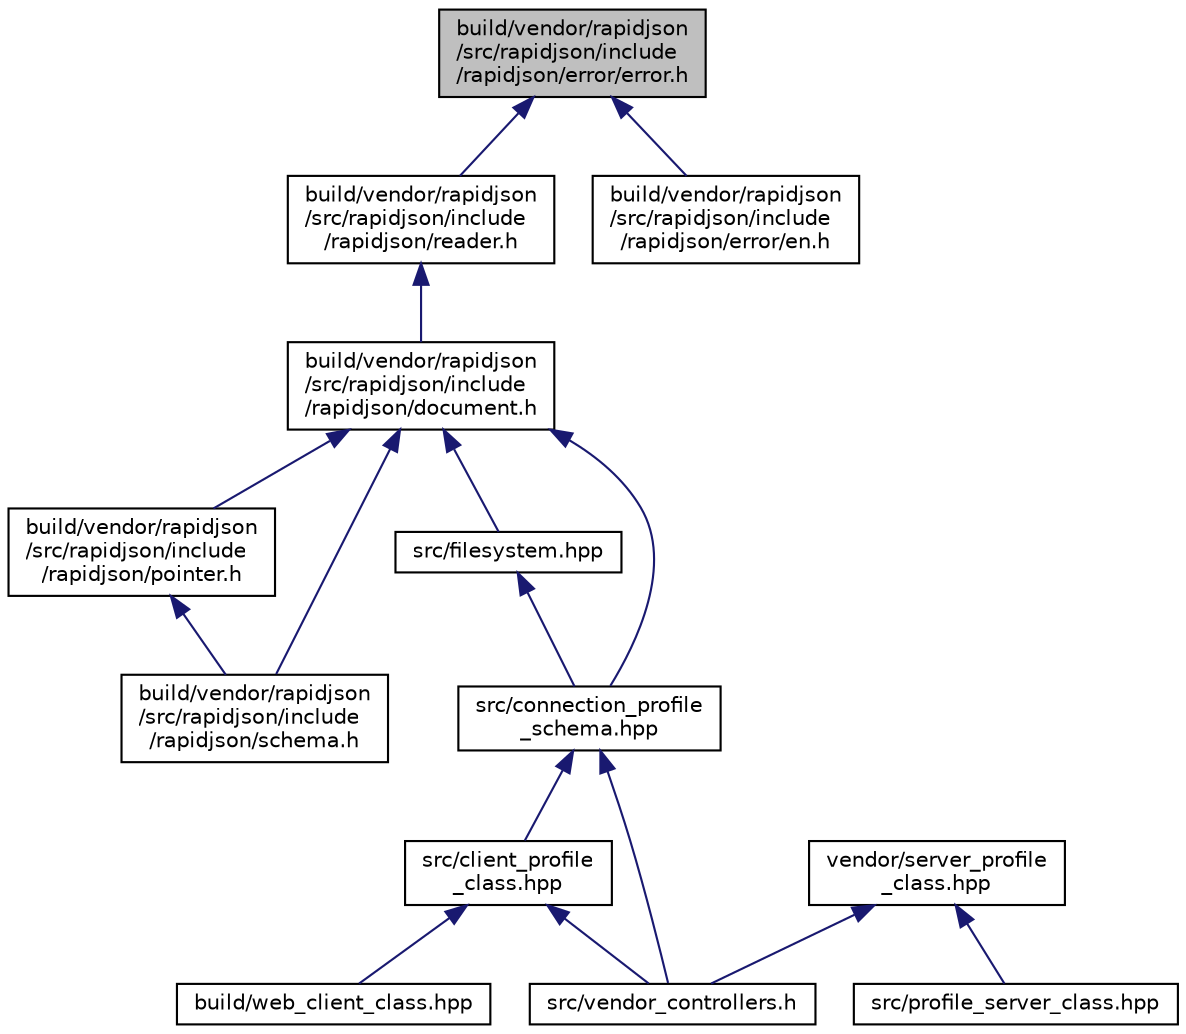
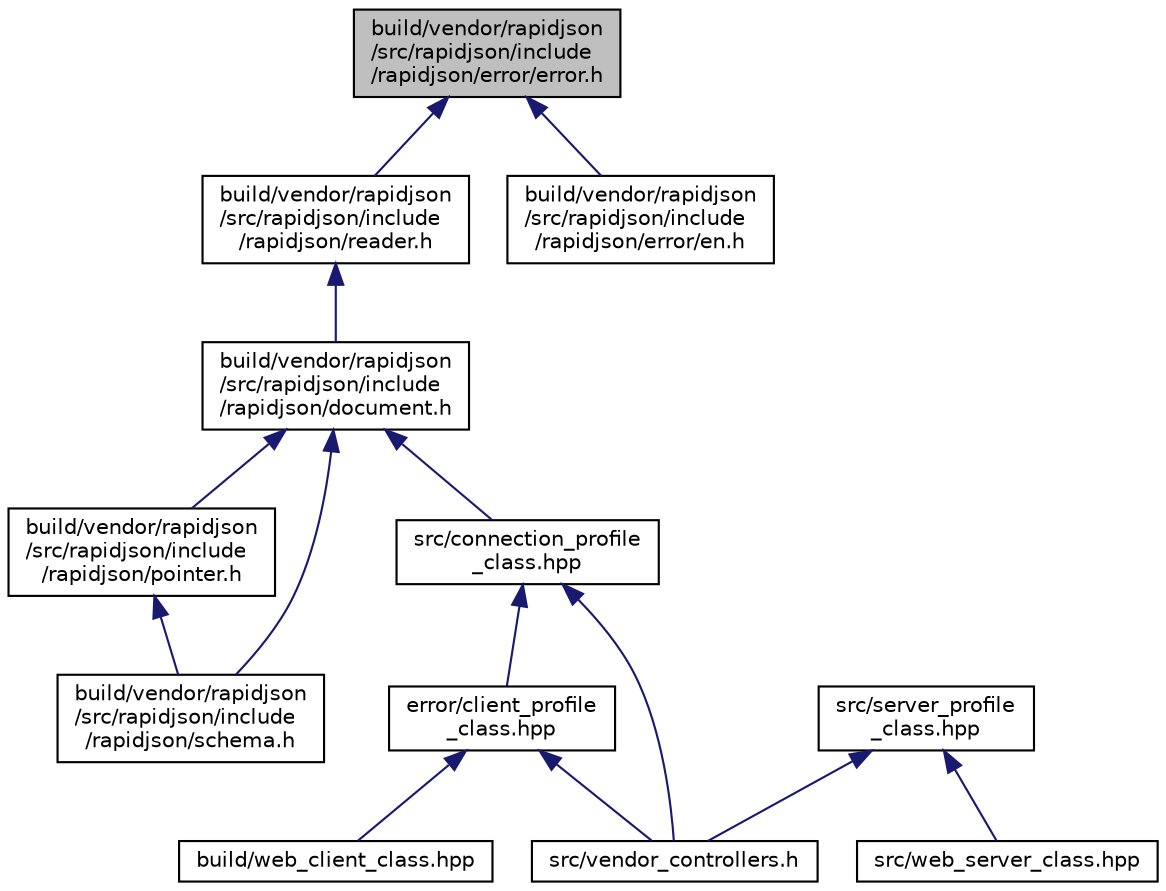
(508, 552) -> none
(589, 718) -> (528, 552)
(508, 873) -> (502, 718)
(937, 873) -> (926, 718)
(1016, 1004) -> (1007, 861)
